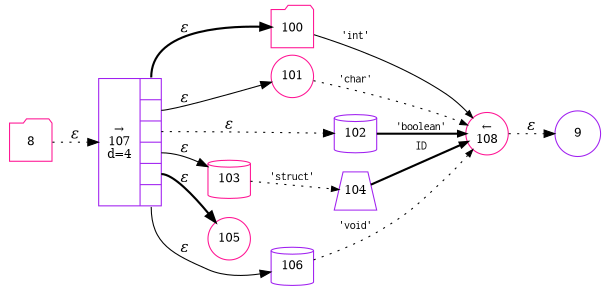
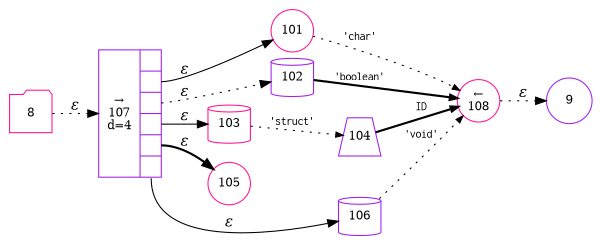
(292, 29) -> none
